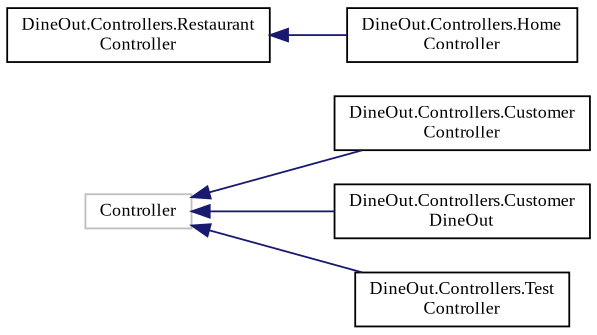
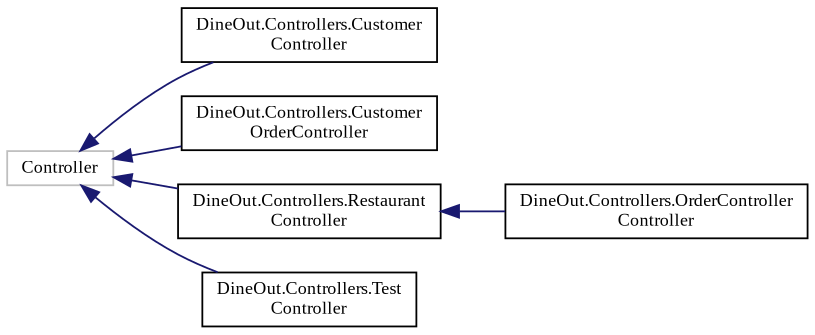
(462, 35) -> (656, 211)
none -> (155, 184)
(462, 211) -> (309, 123)
